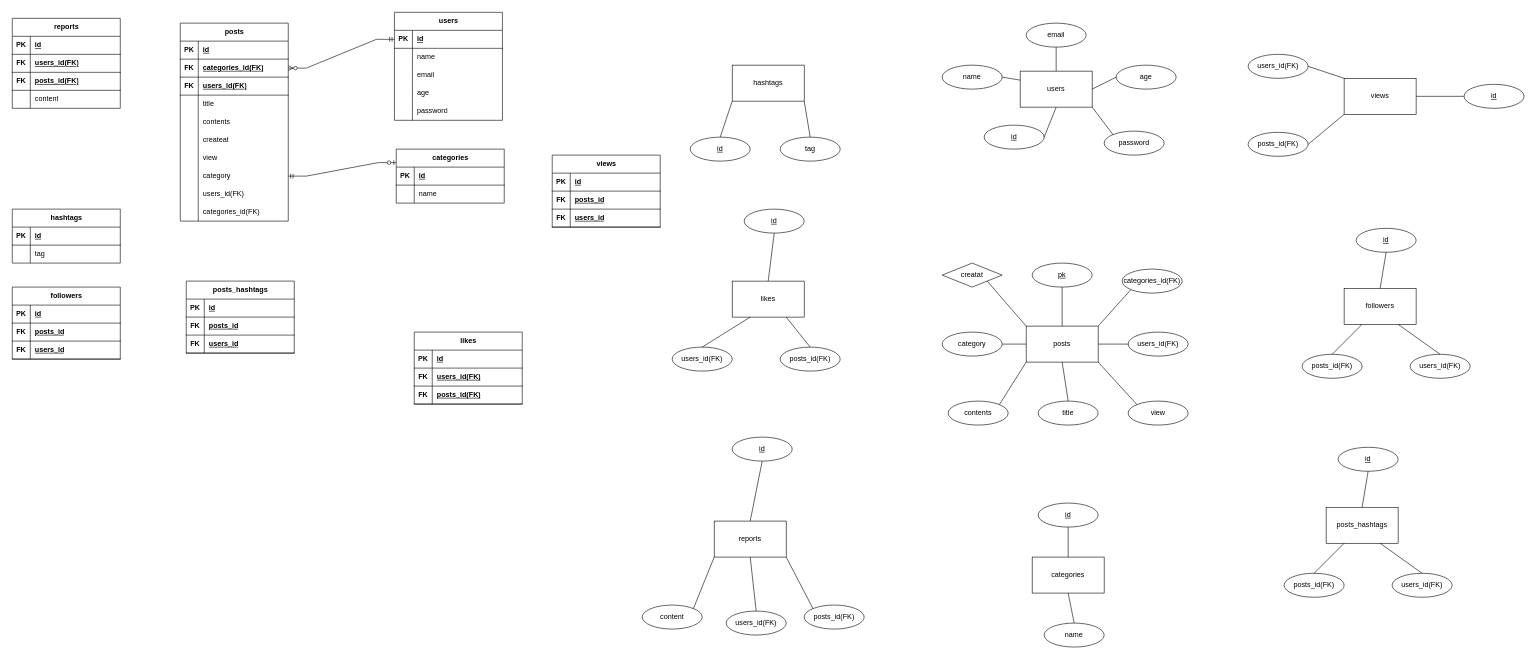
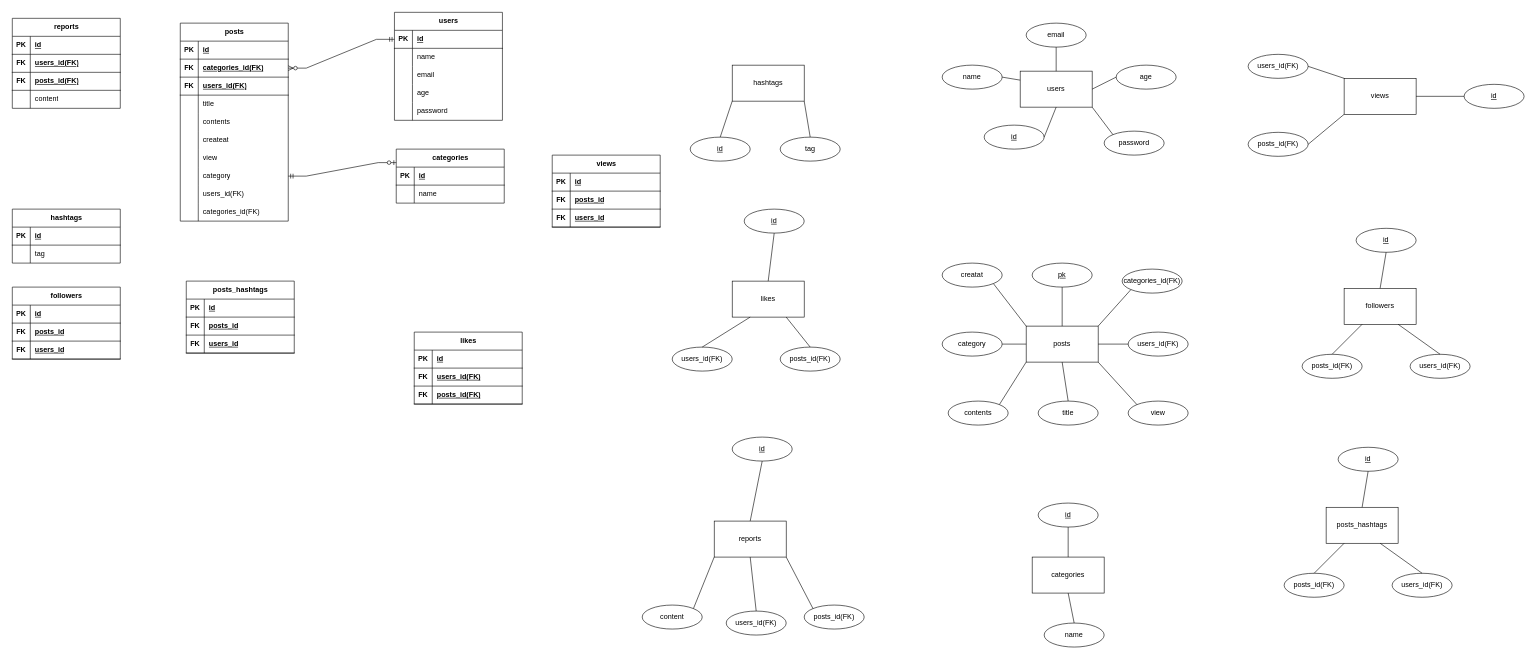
(972, 275) -> (972, 275)
